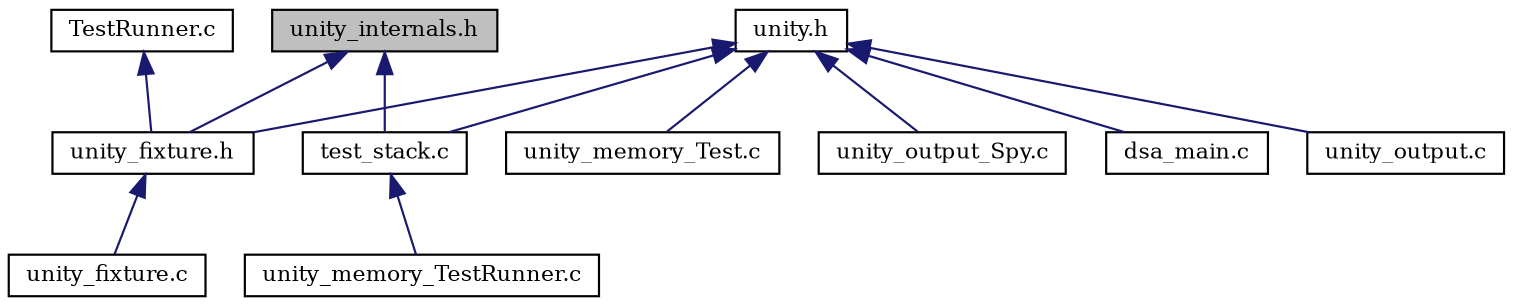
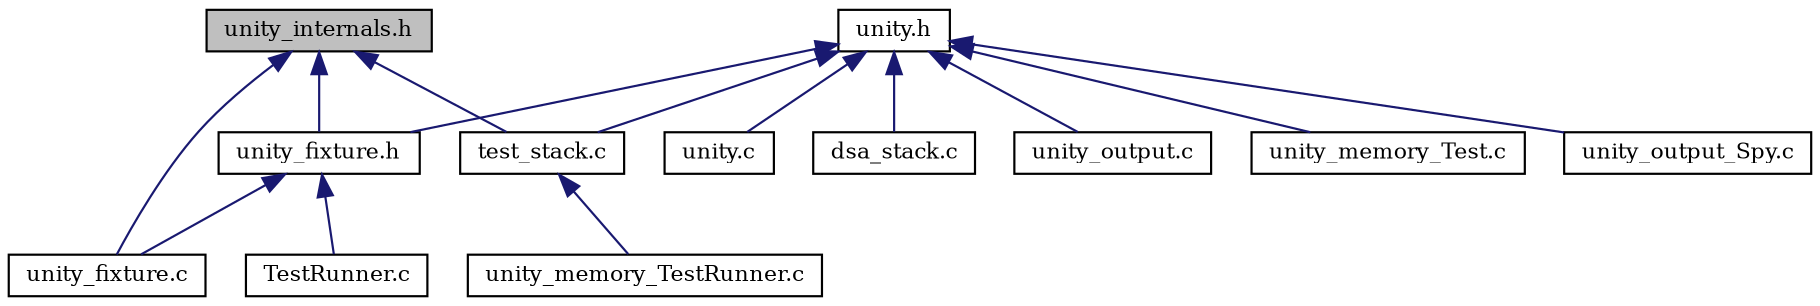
(149, 103) -> (330, 225)
none -> (183, 150)
none -> (719, 153)
(1187, 153) -> (894, 153)
